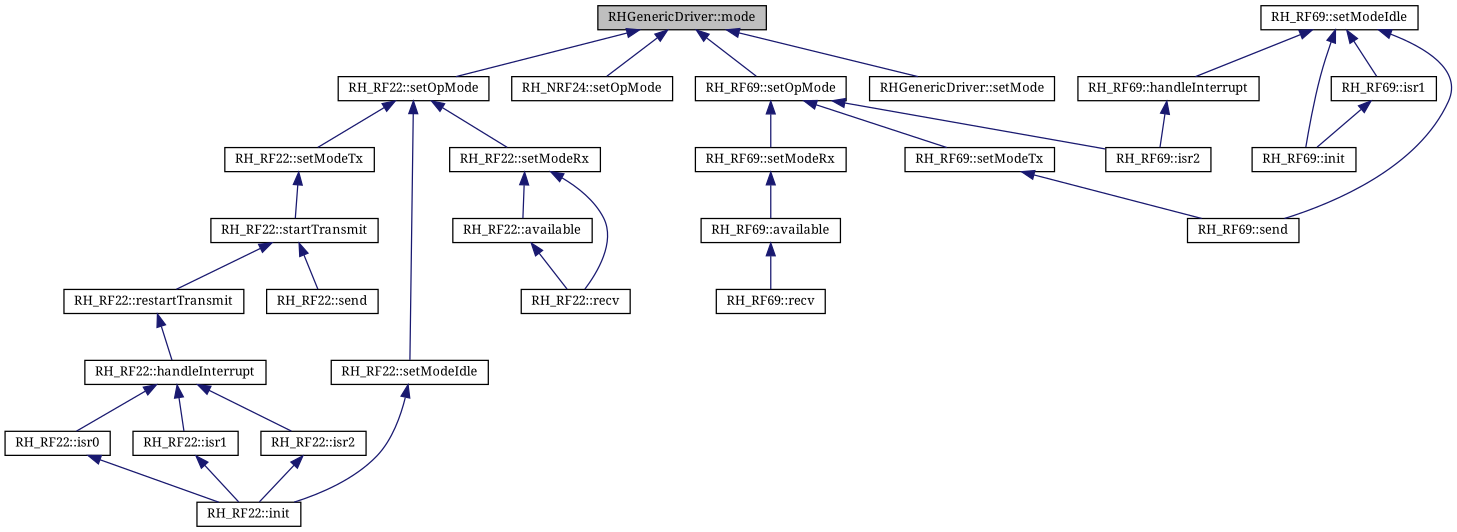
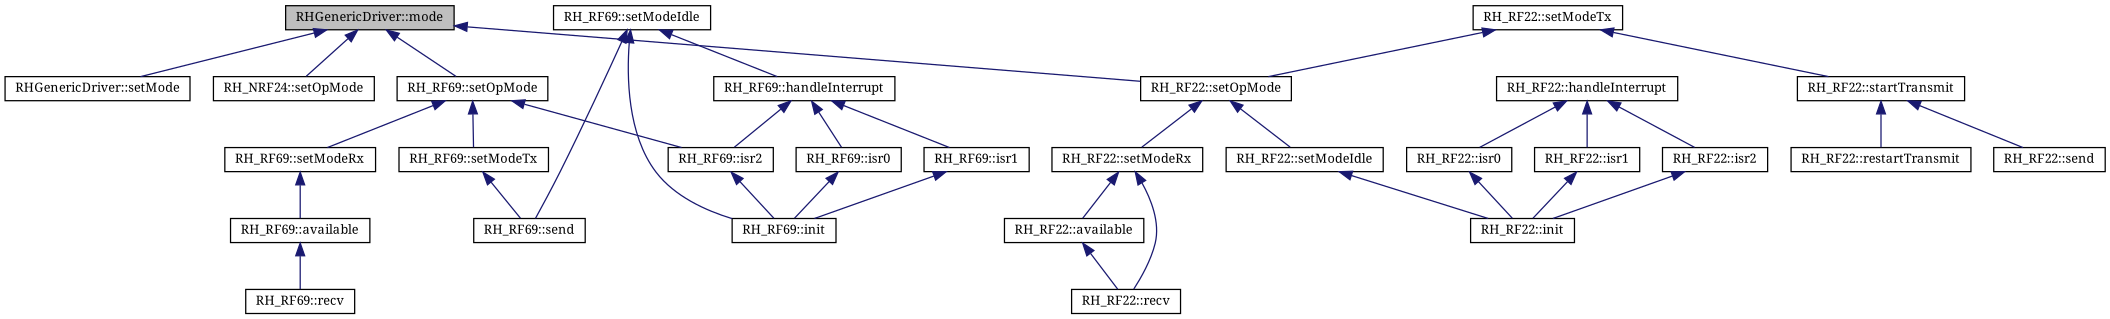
(1365, 59) -> (897, 127)
(351, 127) -> (1376, 55)
none -> (849, 160)
none -> (757, 200)
(167, 343) -> none
